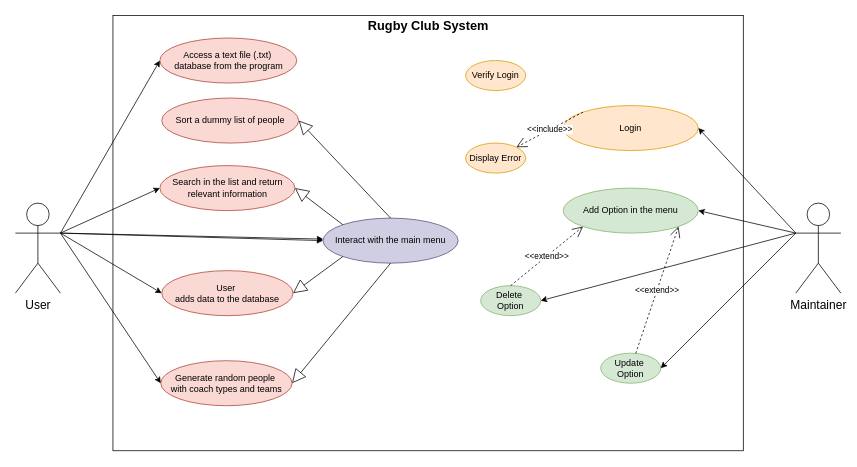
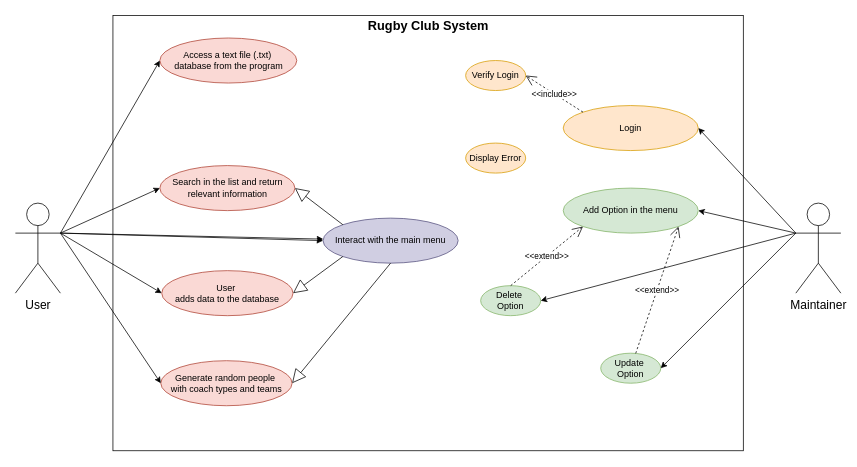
(230, 120) -> none
(551, 129) -> (555, 94)
(349, 174) -> none
